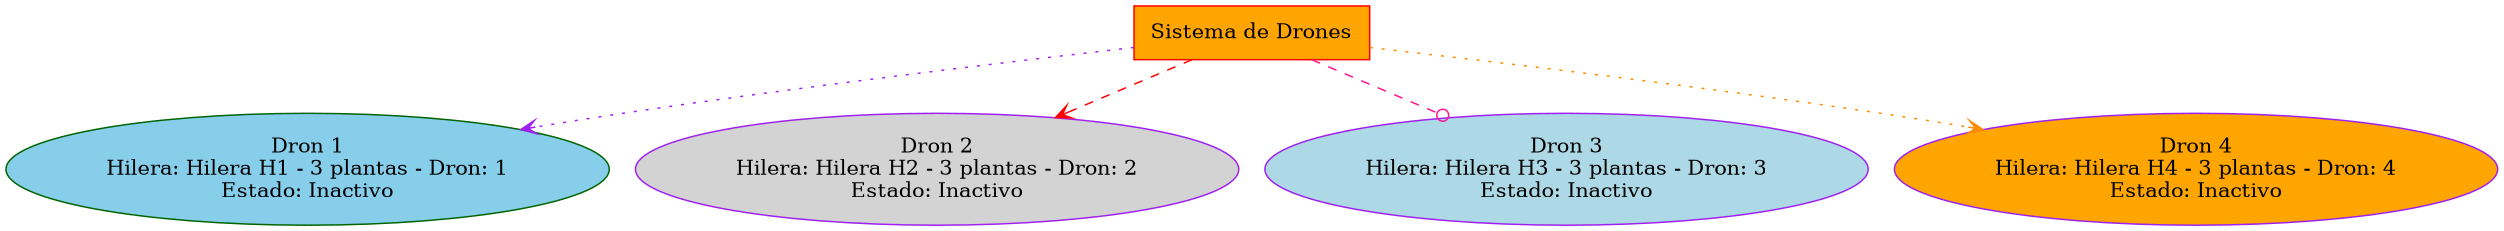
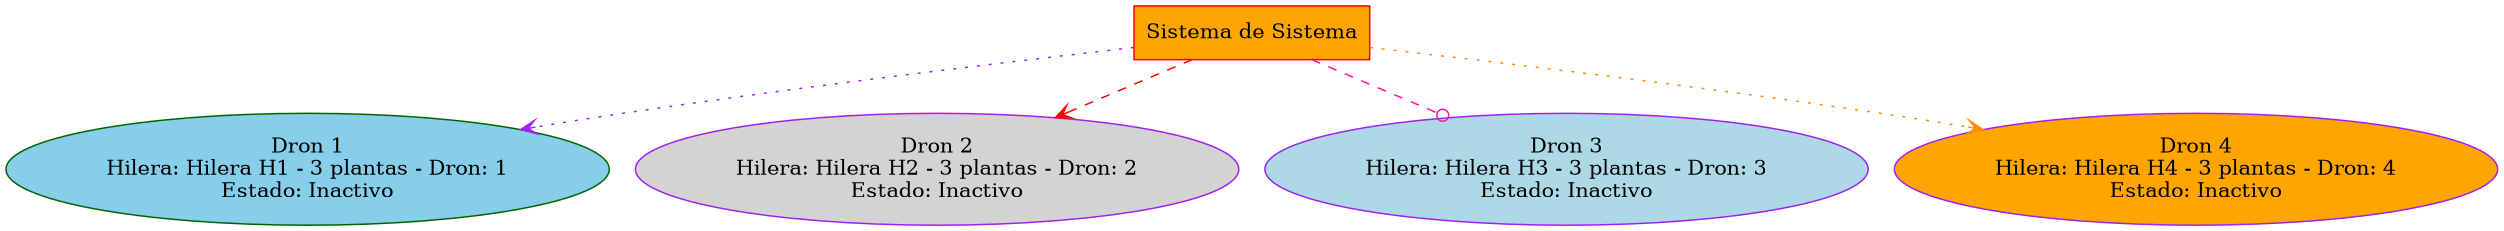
(1252, 33) -> (1252, 33)
